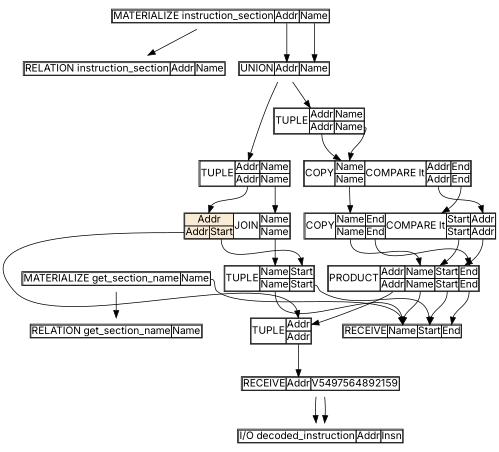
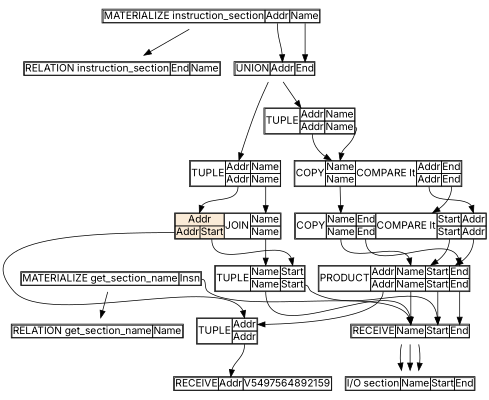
(183, 69) -> (180, 69)
(314, 69) -> (305, 69)
(195, 279) -> (190, 279)
none -> (410, 384)
(320, 436) -> none
